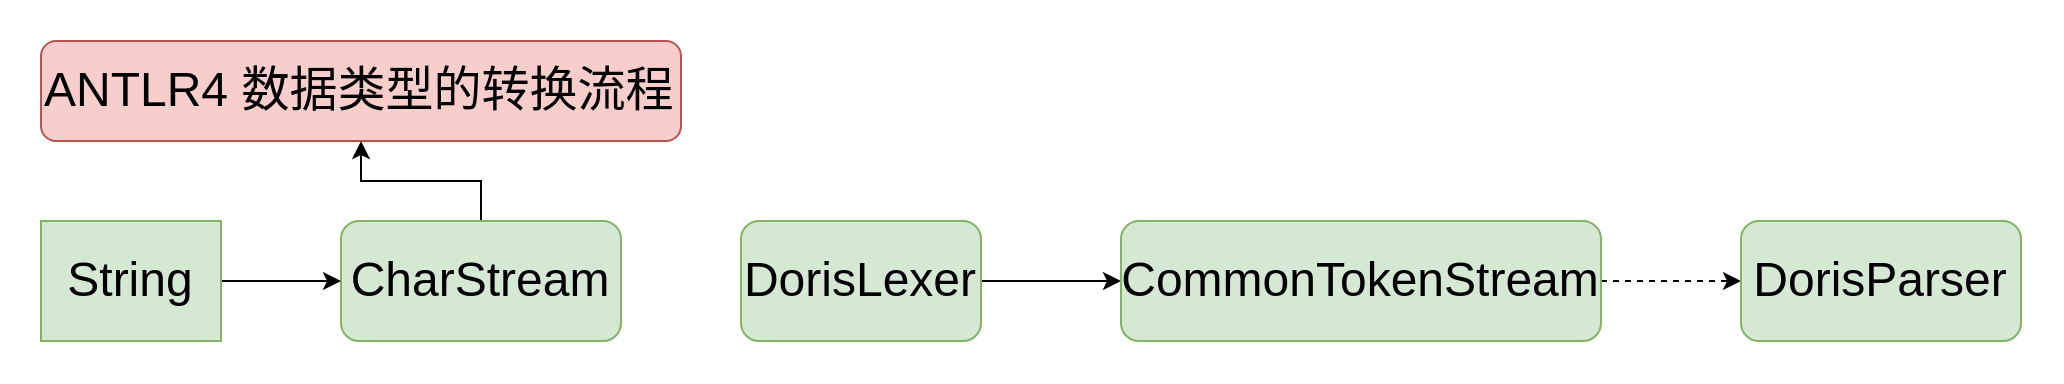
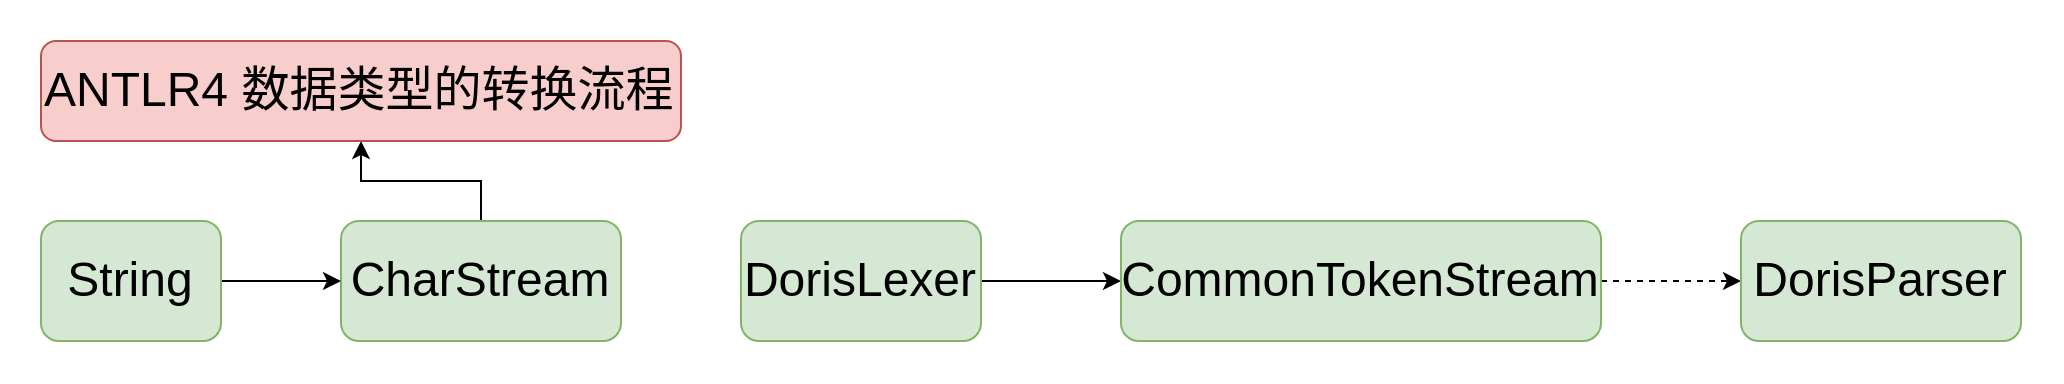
(131, 281) -> (131, 281)
